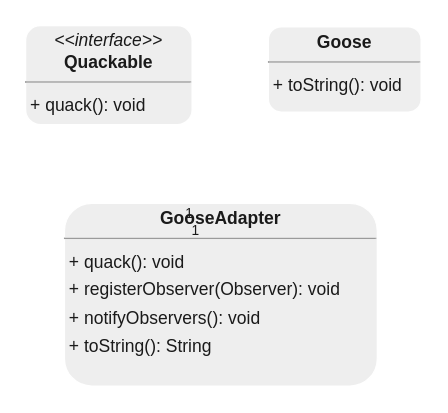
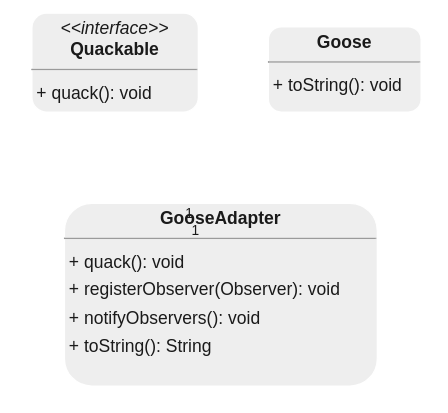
(109, 75) -> (115, 63)
